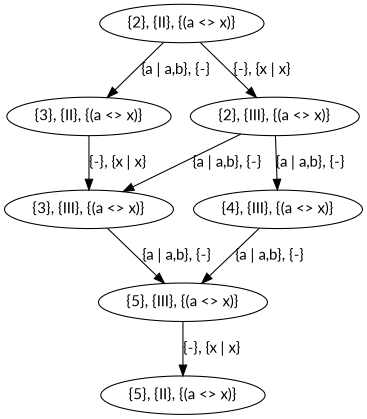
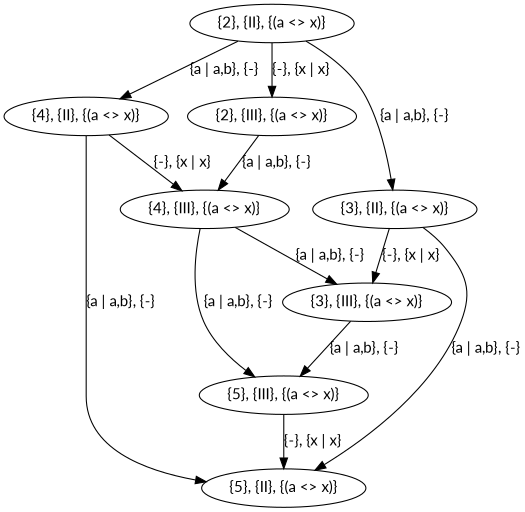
none -> (86, 116)
(187, 160) -> (281, 253)
none -> (439, 361)
